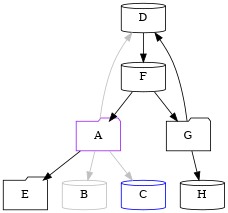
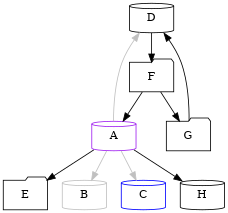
(143, 77) -> (152, 77)
(98, 136) -> (114, 136)
(194, 162) -> (154, 163)
